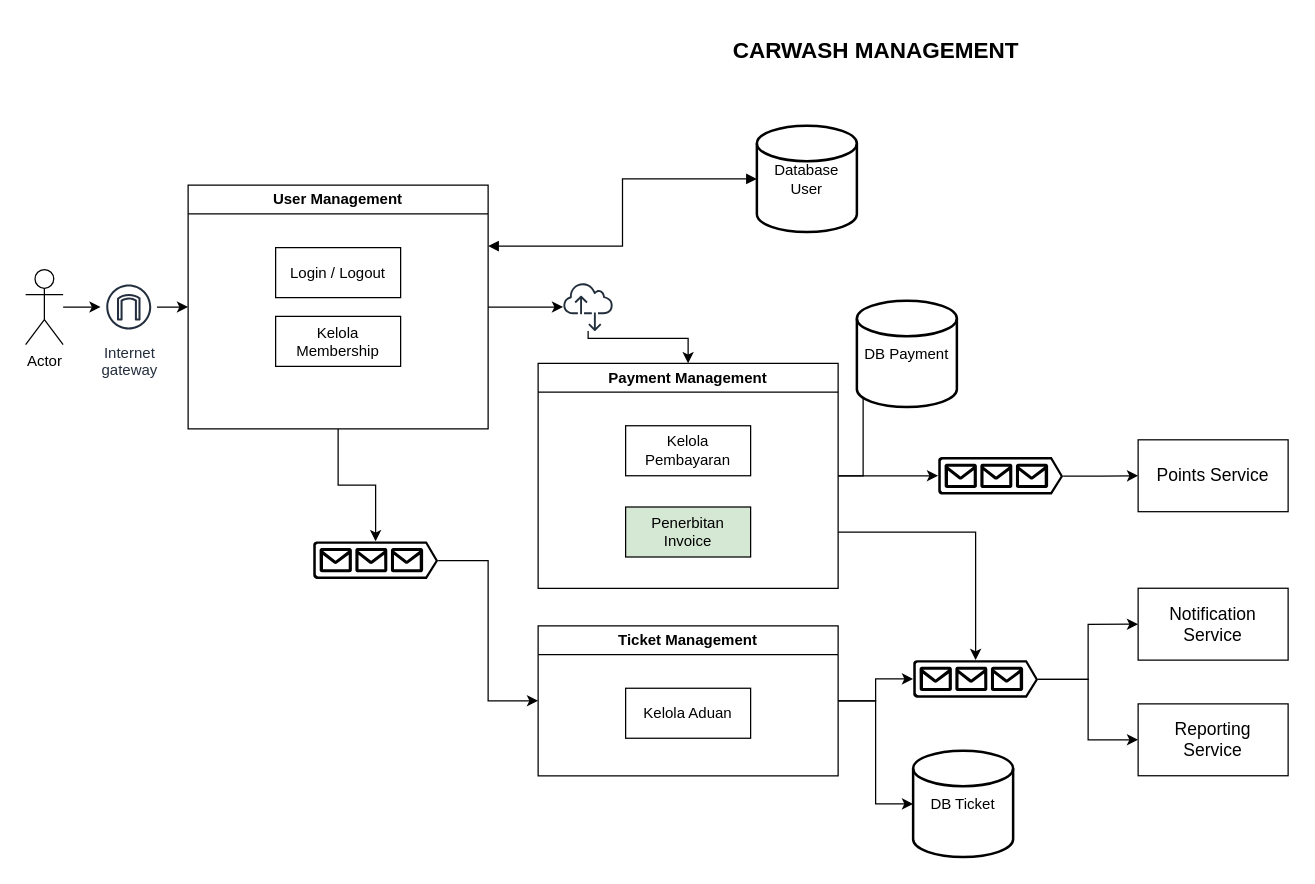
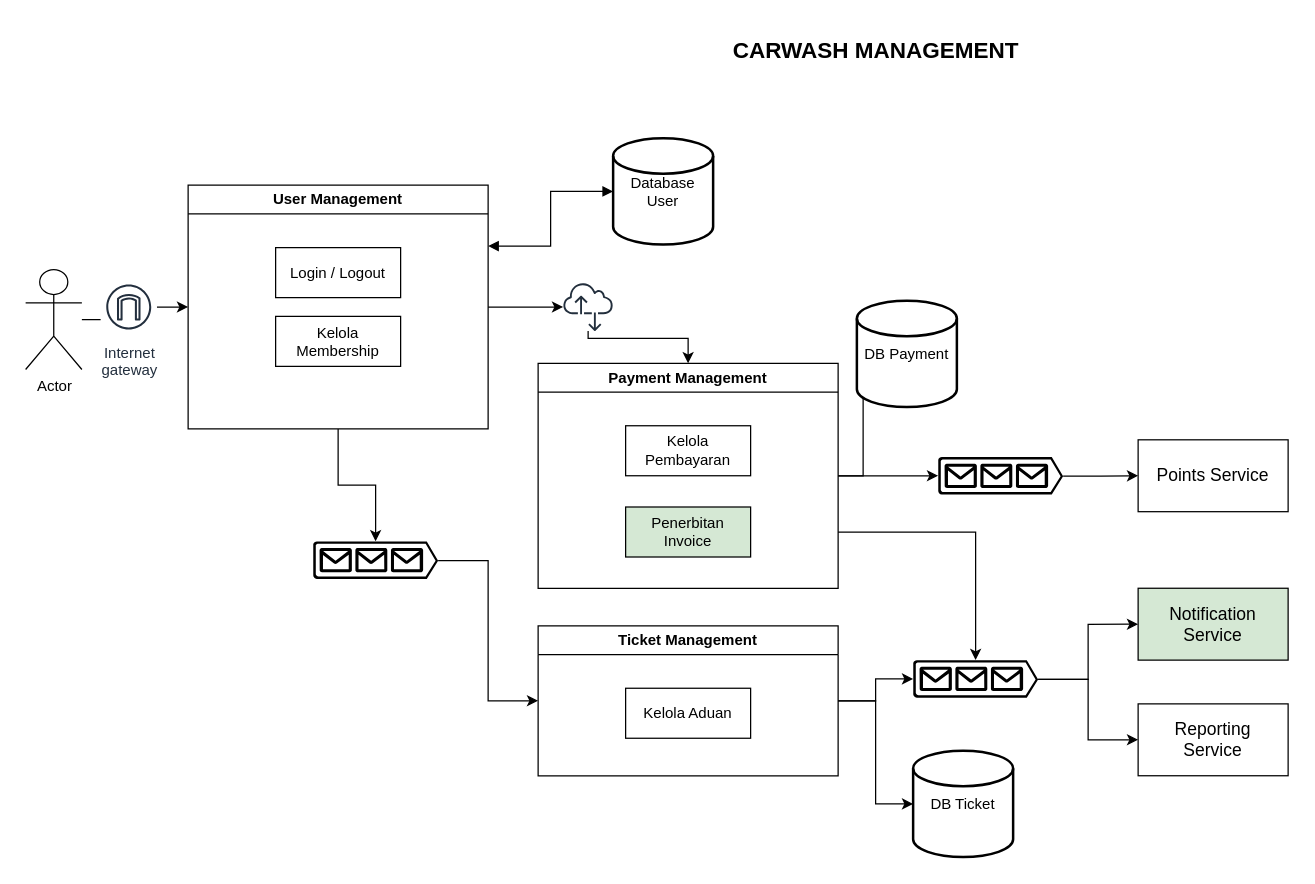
(807, 179) -> (663, 191)
(44, 307) -> (54, 319)
(1213, 624) -> (1213, 624)
